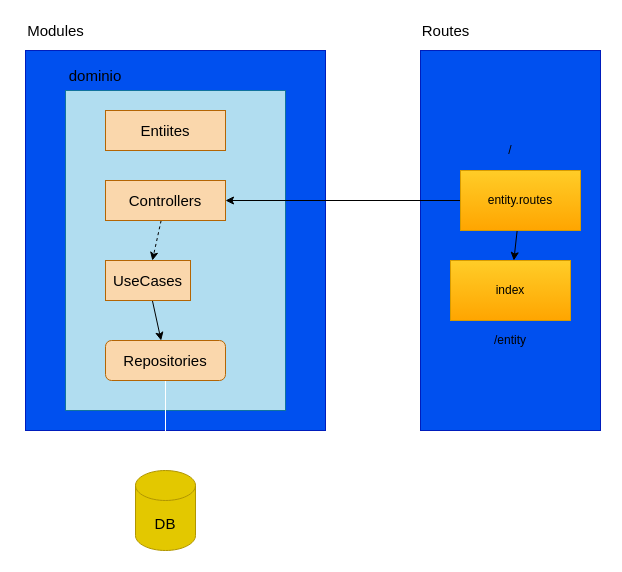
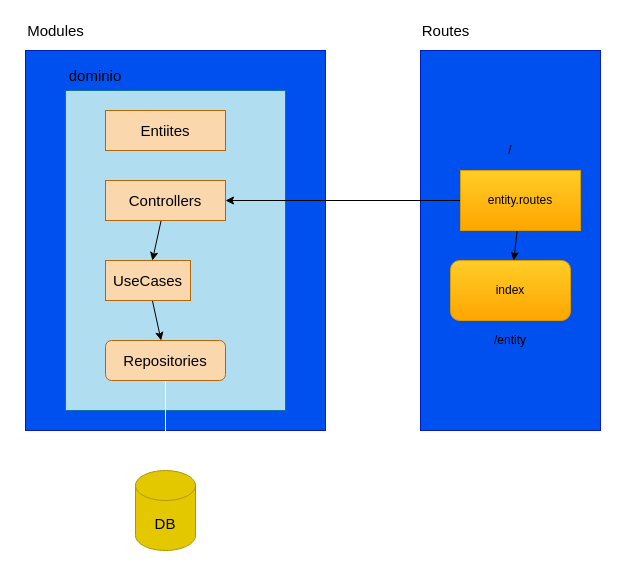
(158, 236) -> (158, 236)
(511, 291) -> (511, 291)
